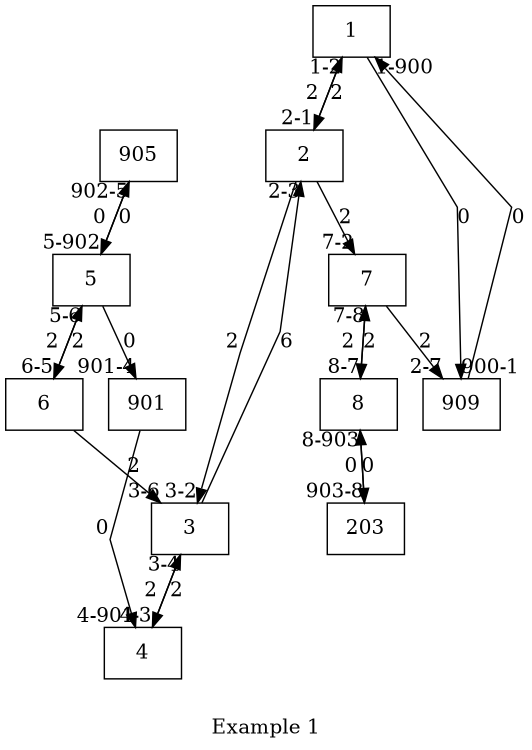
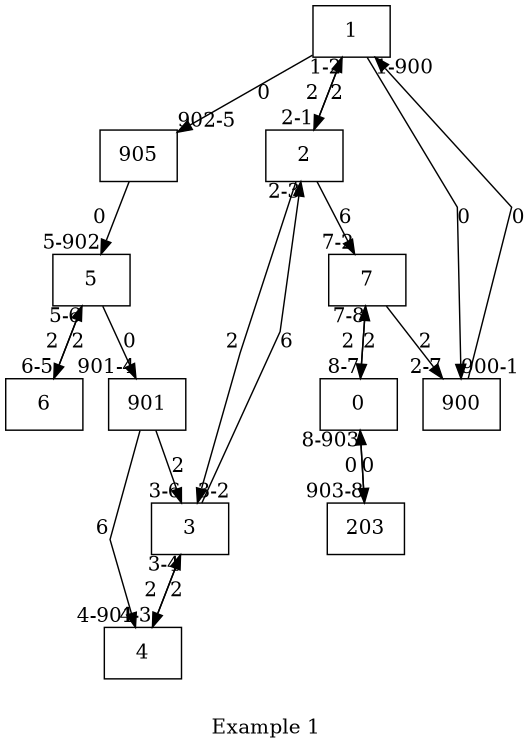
(346, 218) -> (346, 218)
(112, 225) -> (251, 90)
(359, 404) -> (359, 404)
(462, 404) -> (462, 404)
(112, 462) -> (166, 460)
(103, 529) -> (103, 529)
